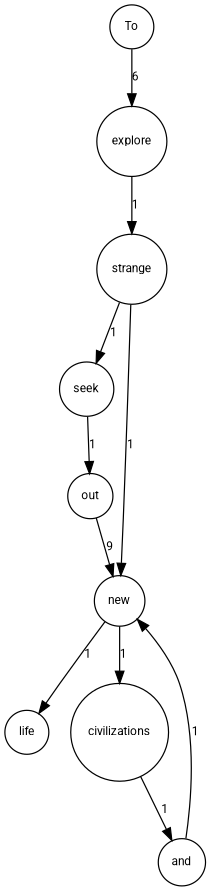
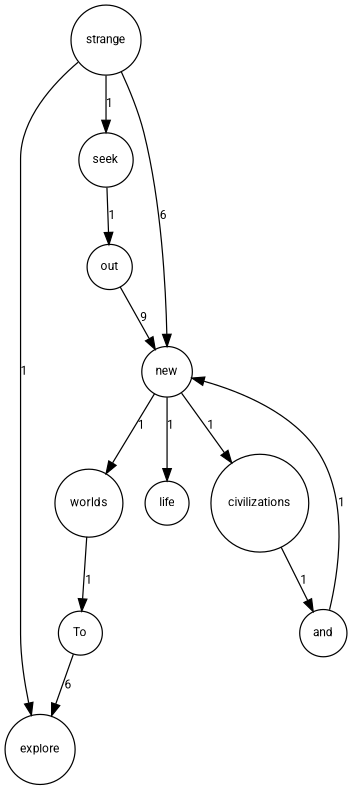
(132, 199) -> (21, 373)
(131, 445) -> (163, 216)
none -> (89, 503)
